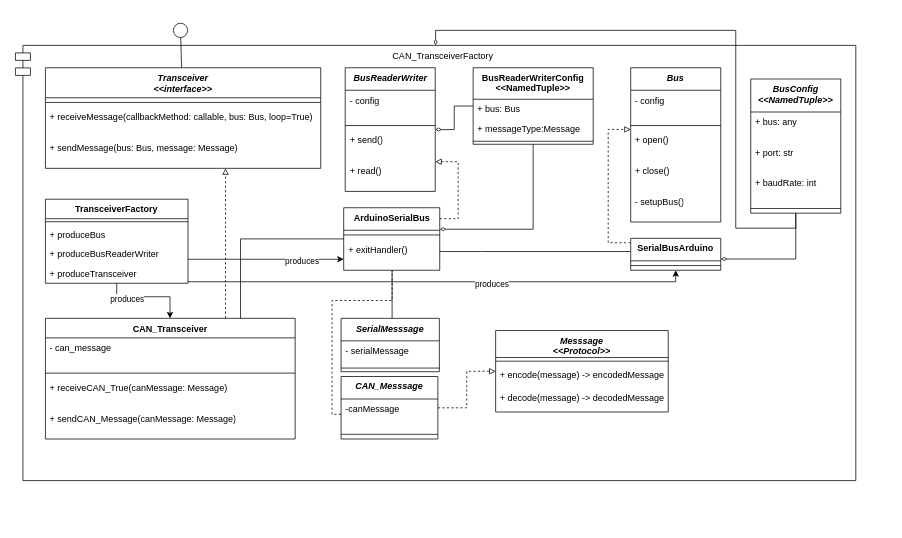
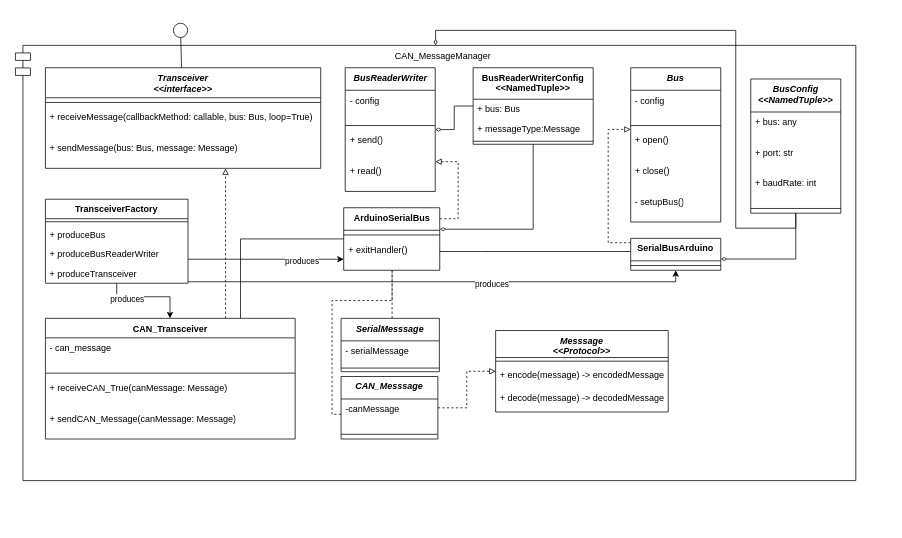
(443, 56) -> (443, 56)
(392, 309) -> (392, 309)
